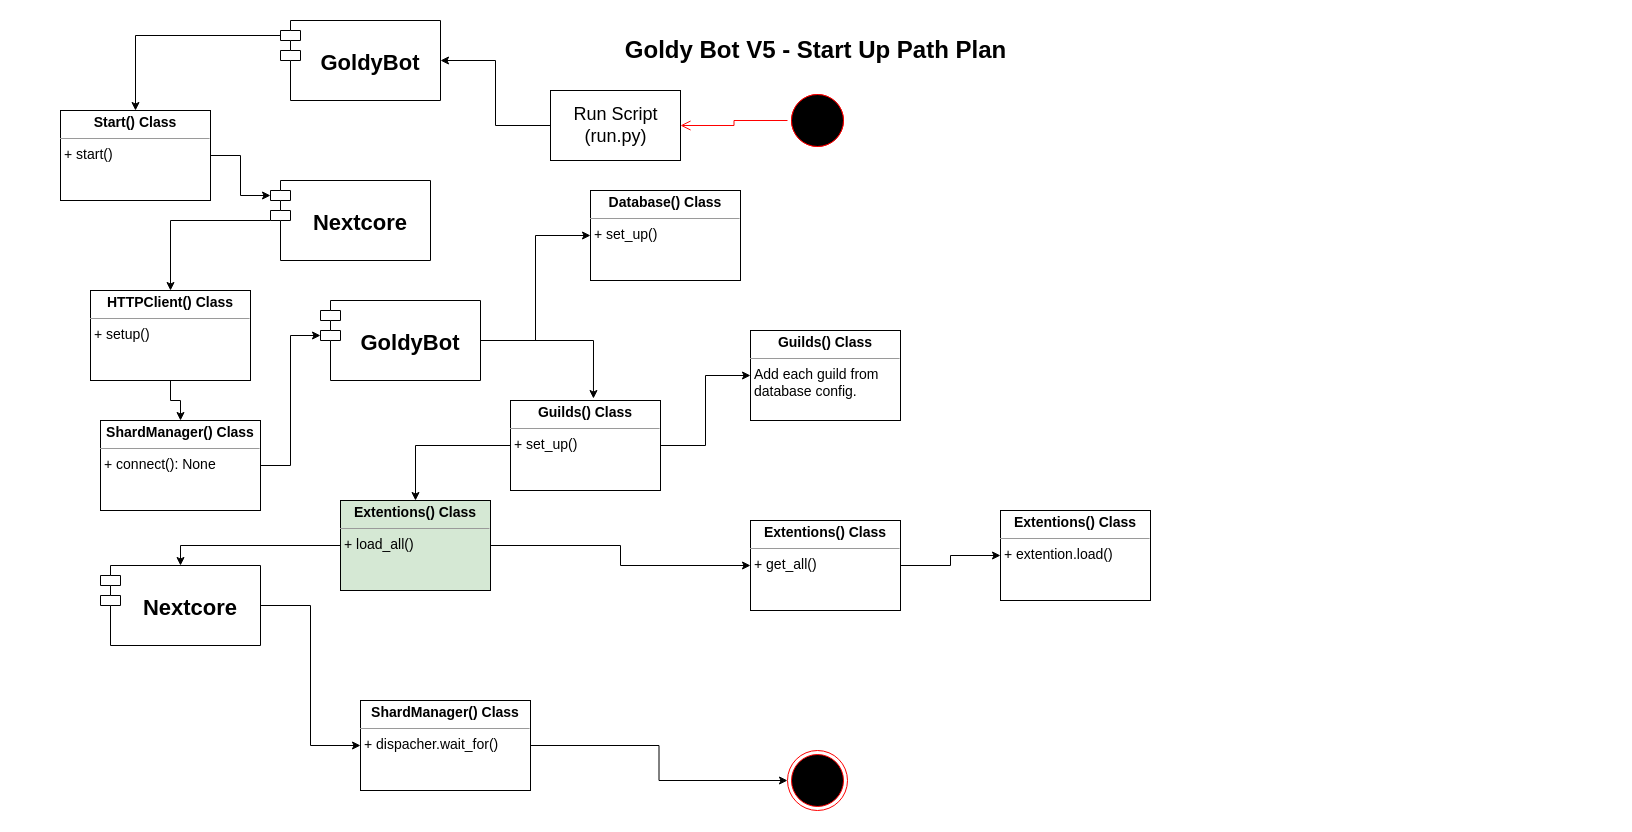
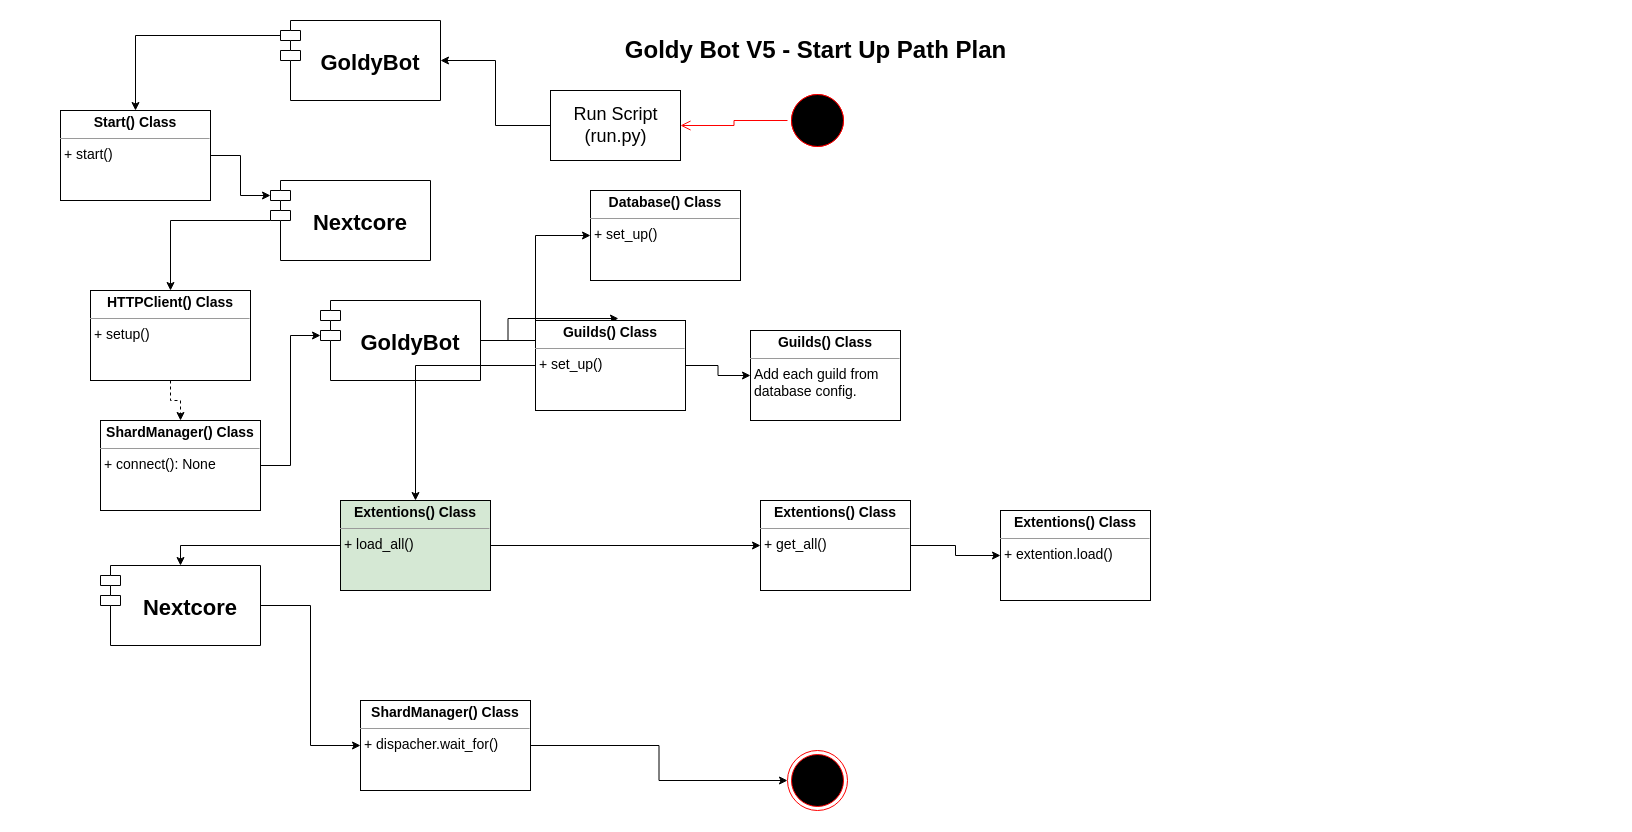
(173, 401) -> (173, 401)
(586, 446) -> (611, 366)
(826, 566) -> (836, 546)
